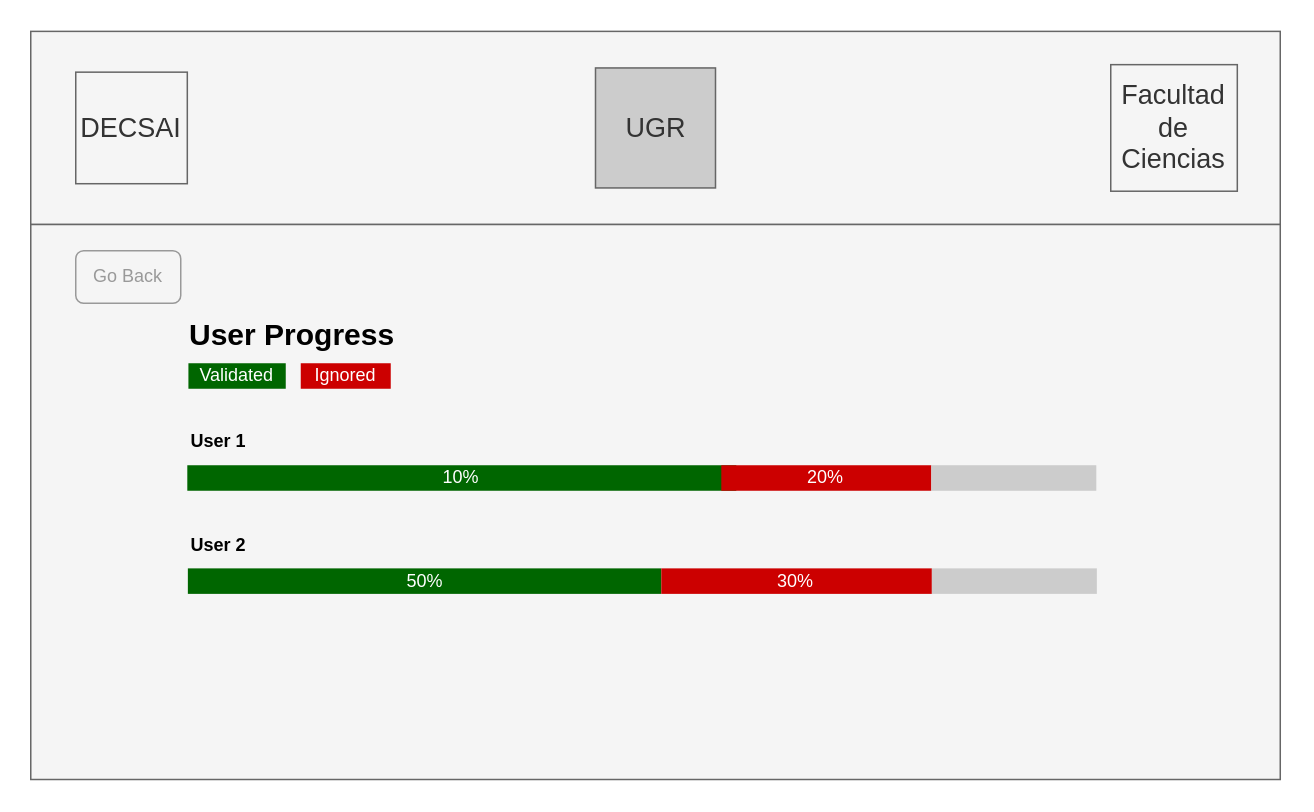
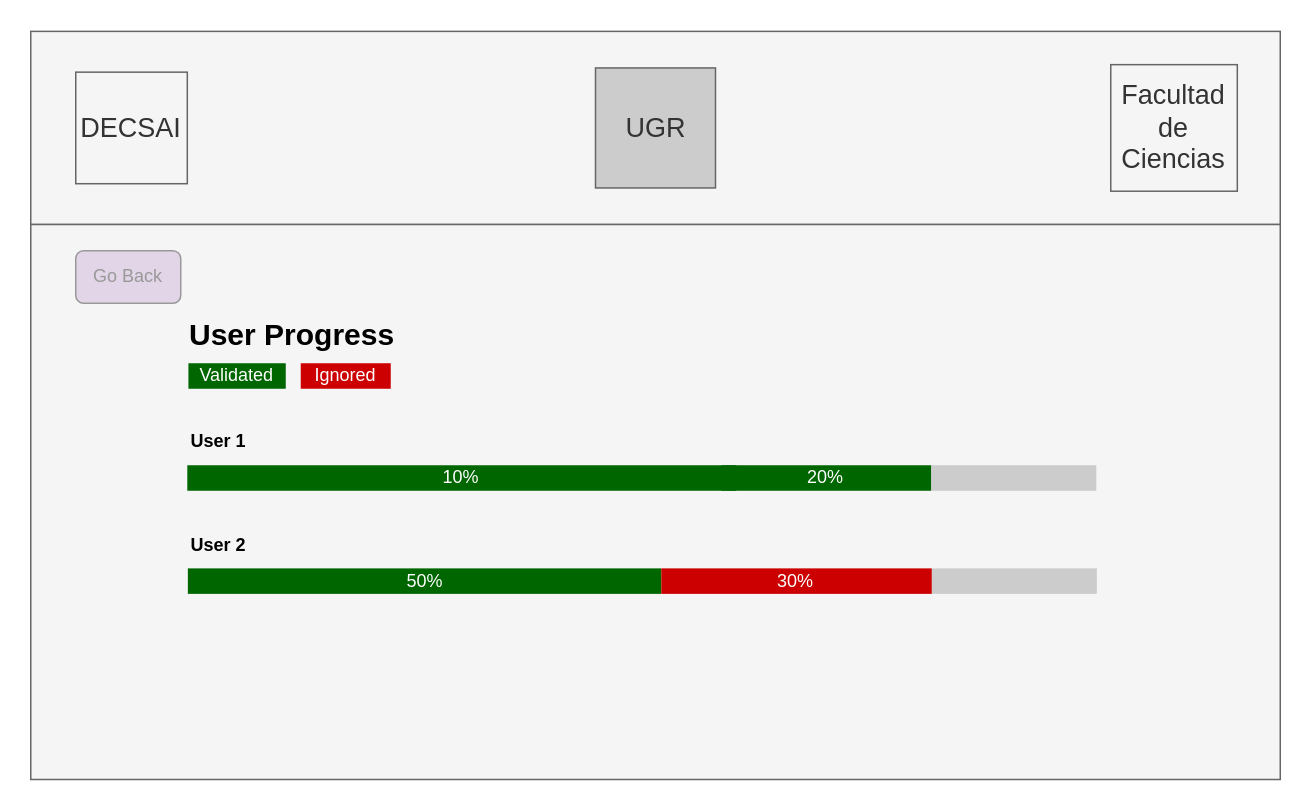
(128, 277) -> (128, 277)
(826, 478) -> (826, 478)
